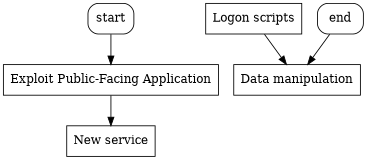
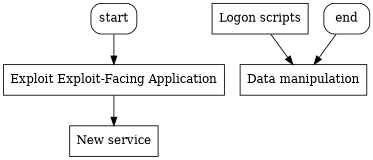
(111, 80) -> (114, 80)
